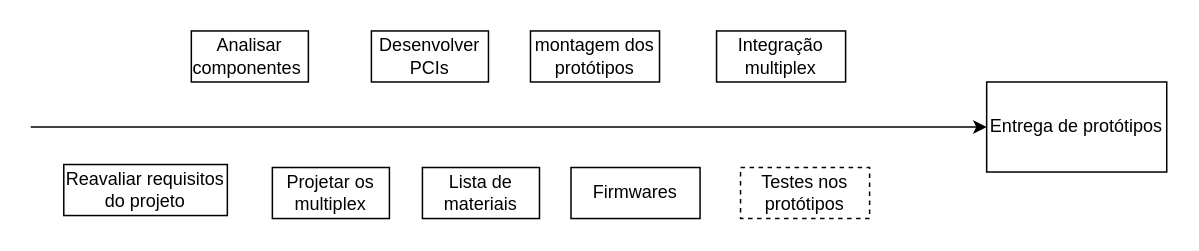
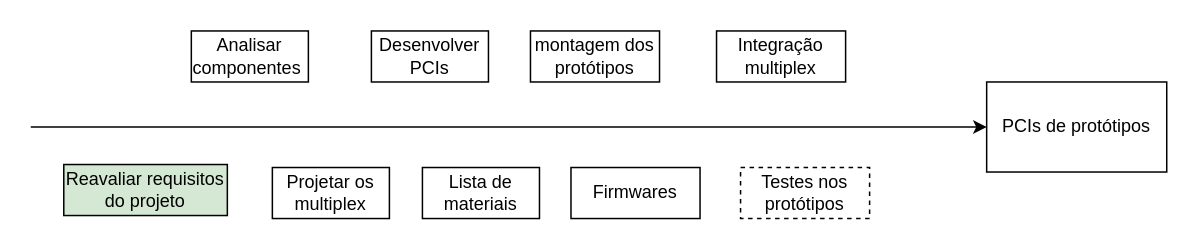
(1076, 127) -> (1076, 127)
(146, 190) -> (146, 190)
